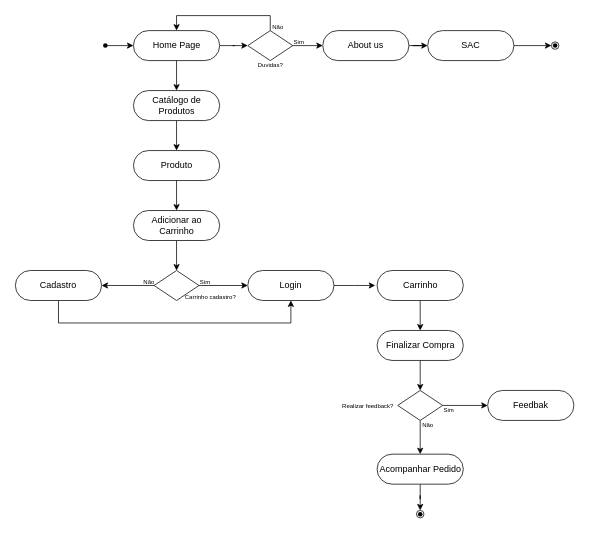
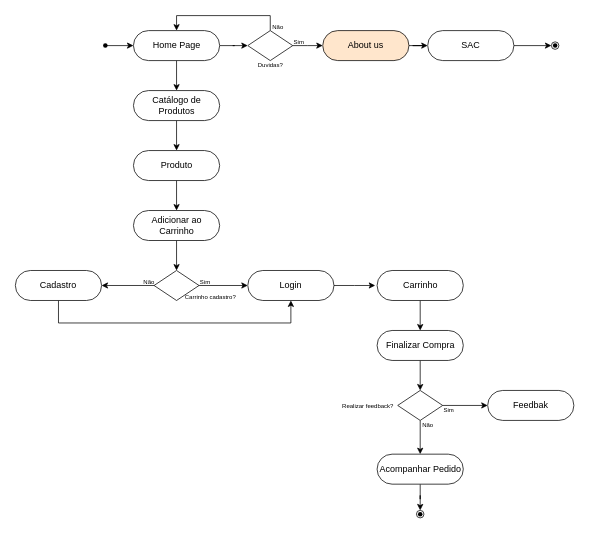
(366, 45) -> (366, 45)
